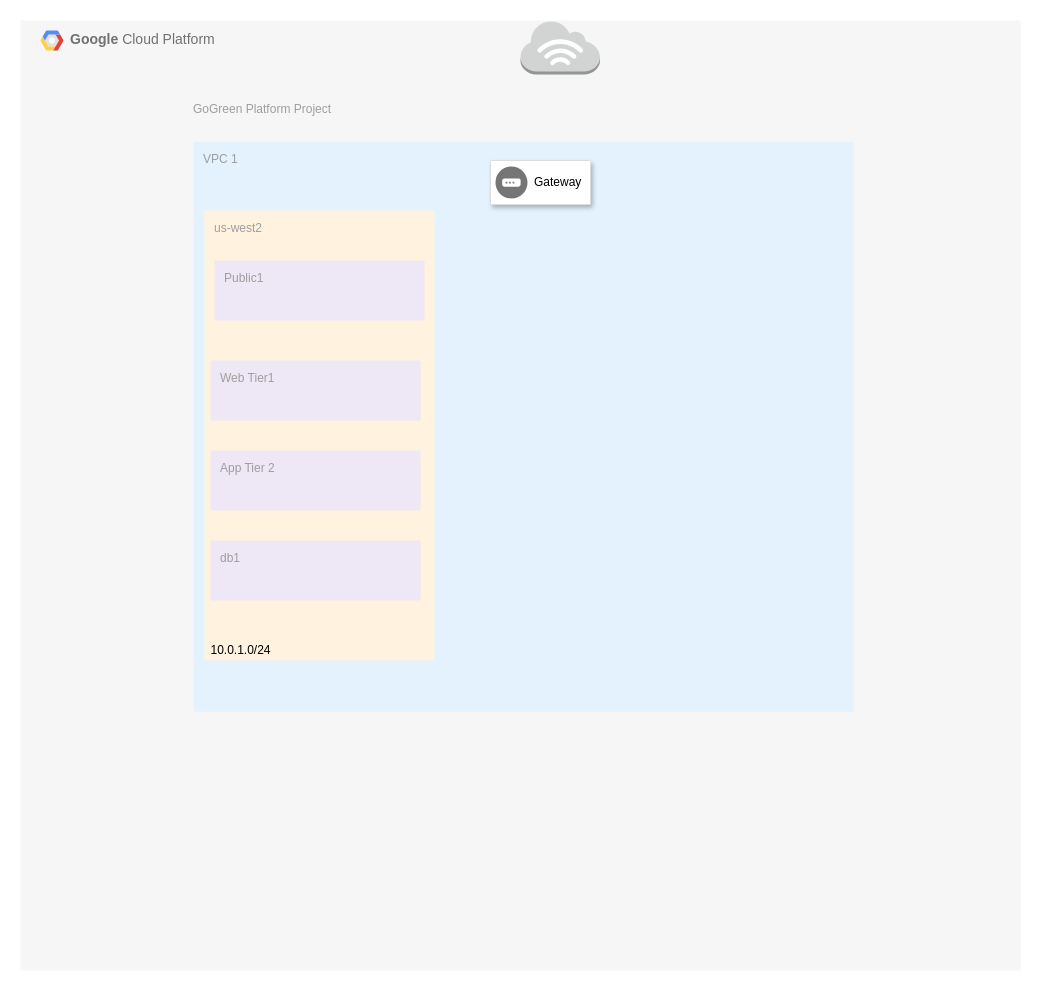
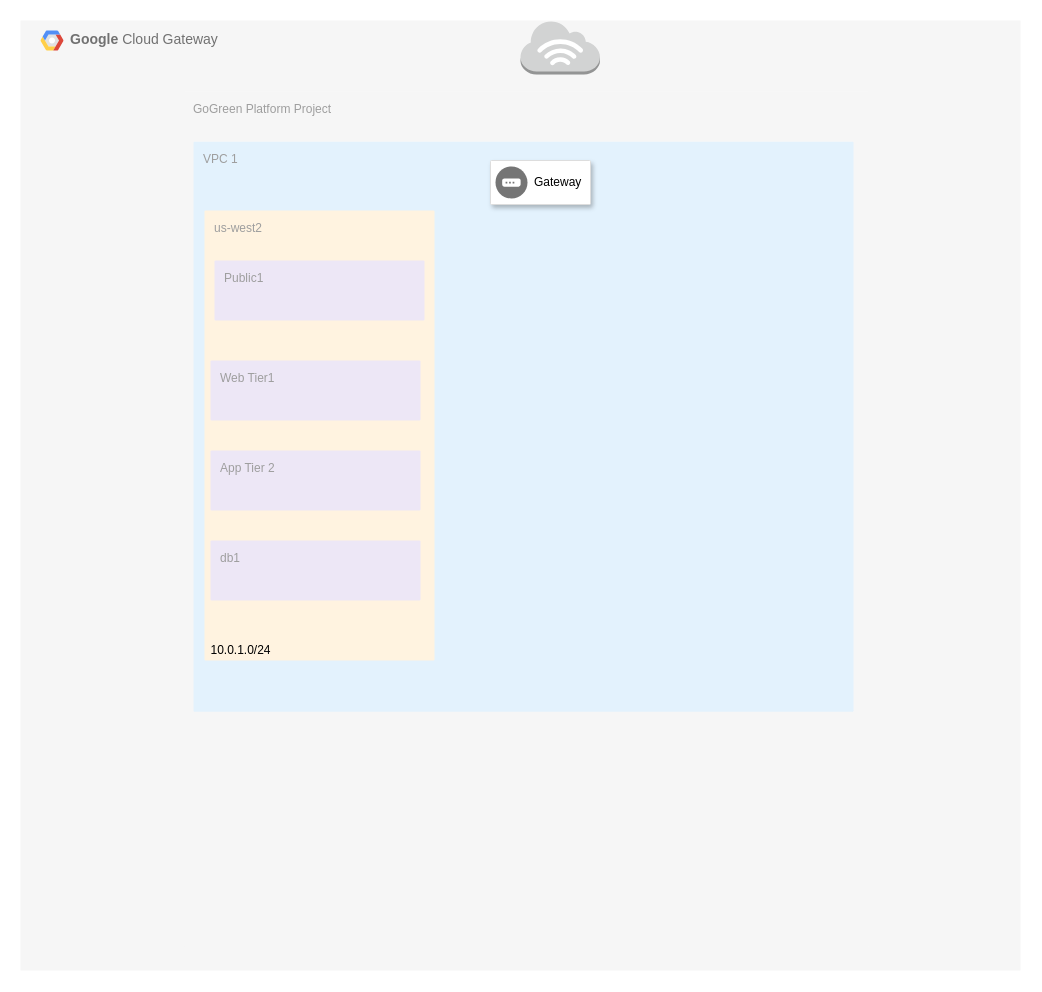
(144, 40) -> (142, 40)
